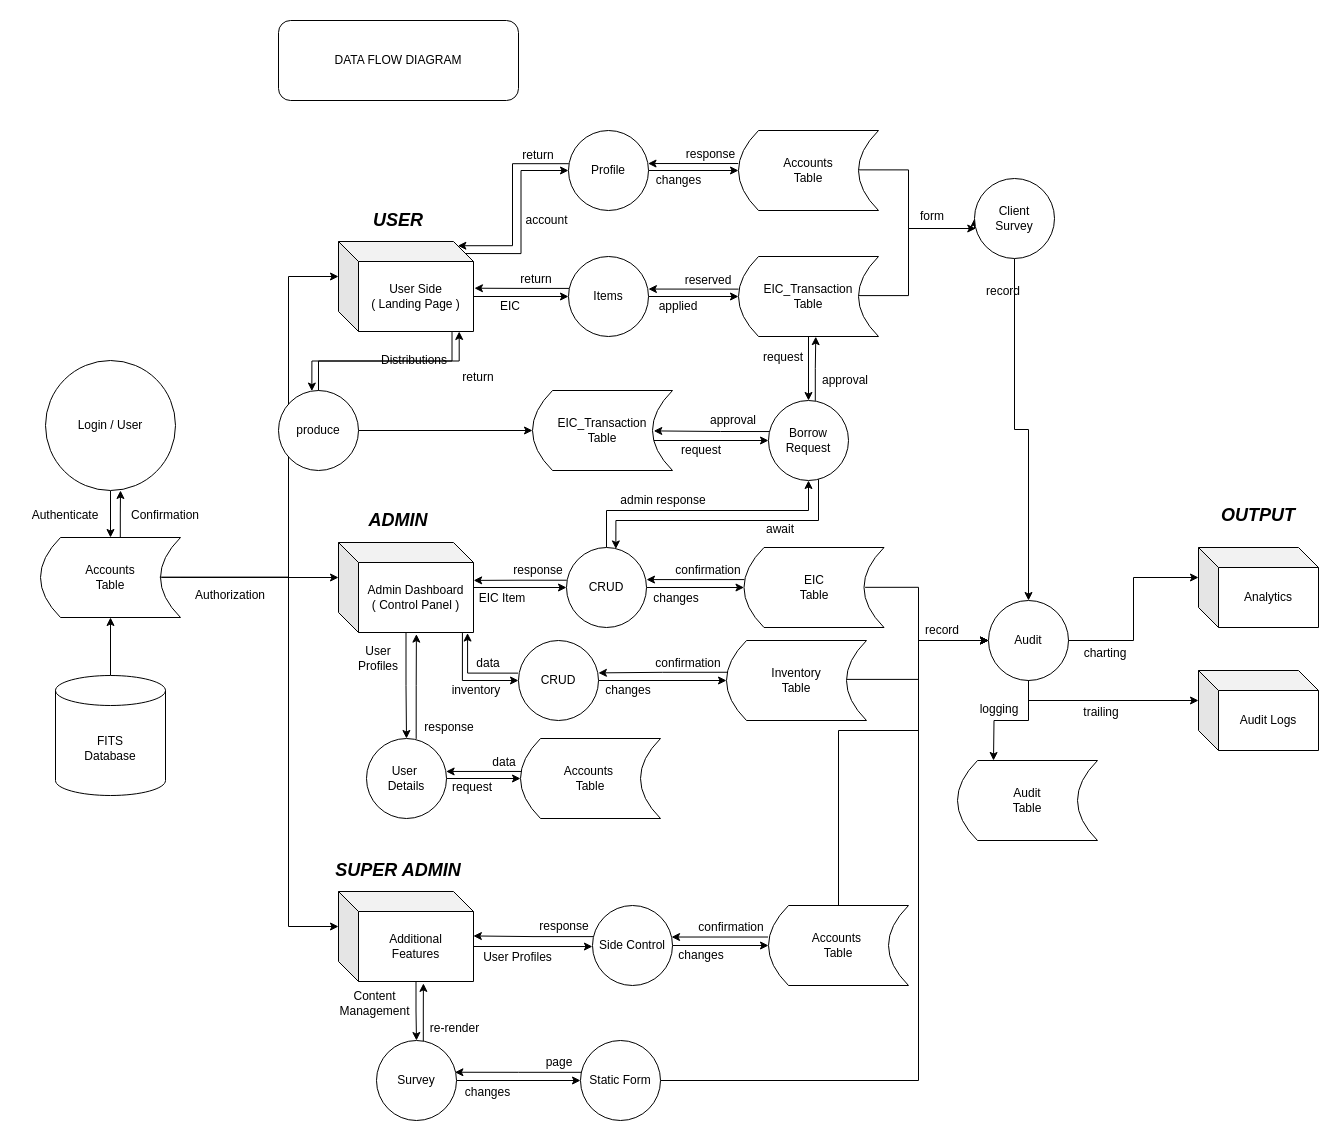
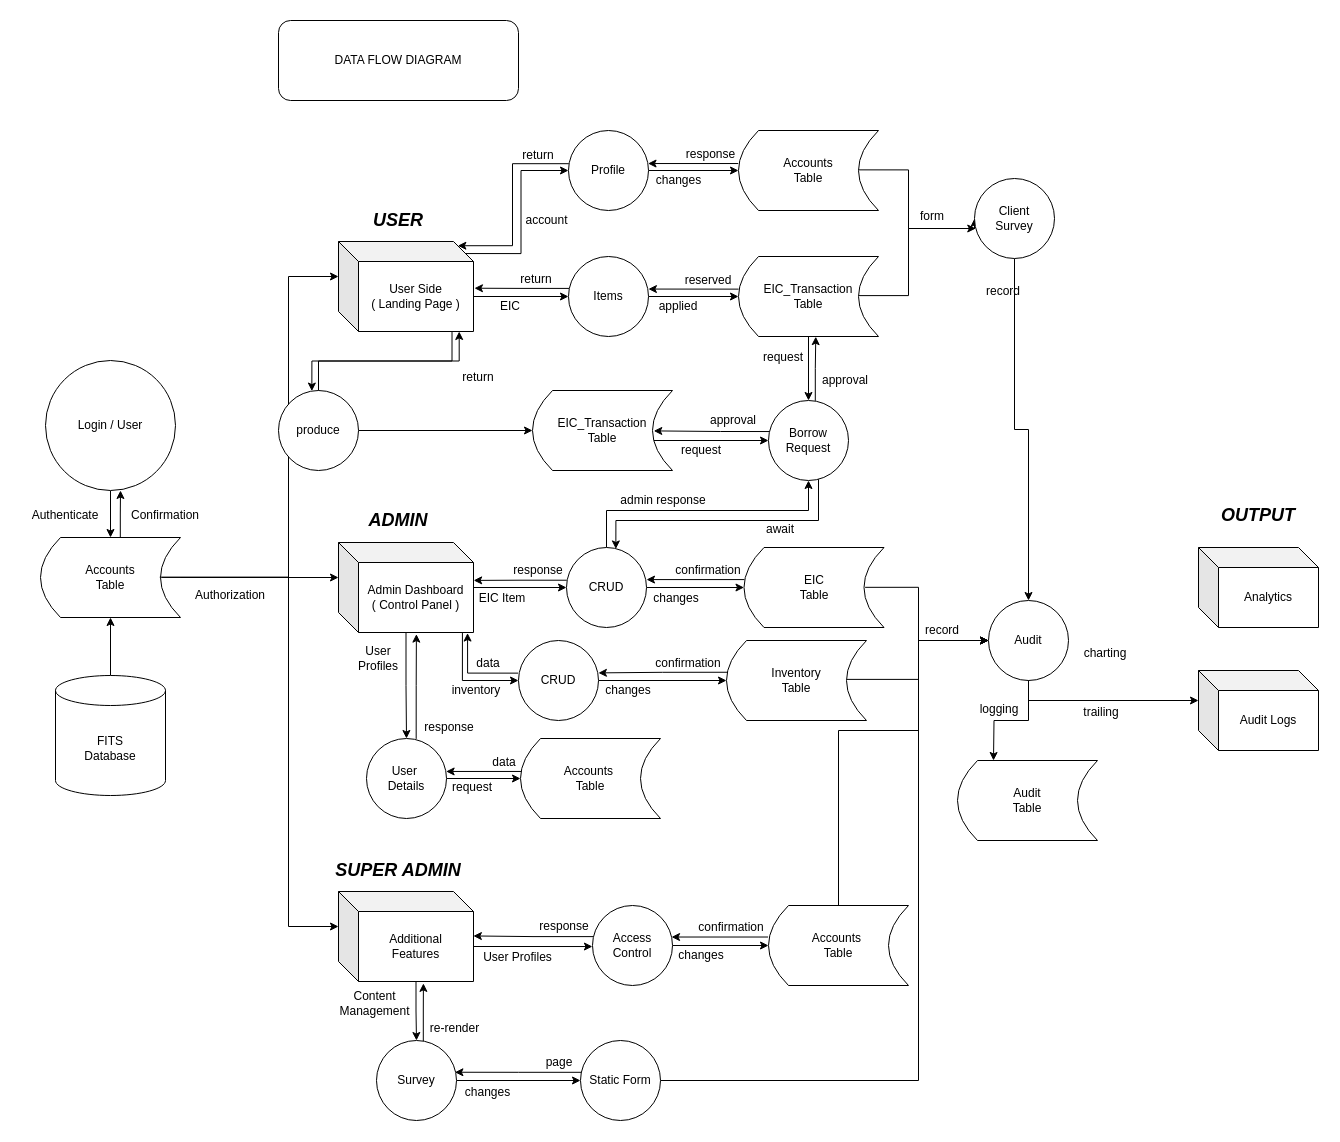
(415, 361) -> none
(1134, 613) -> none
(633, 946) -> (633, 946)
